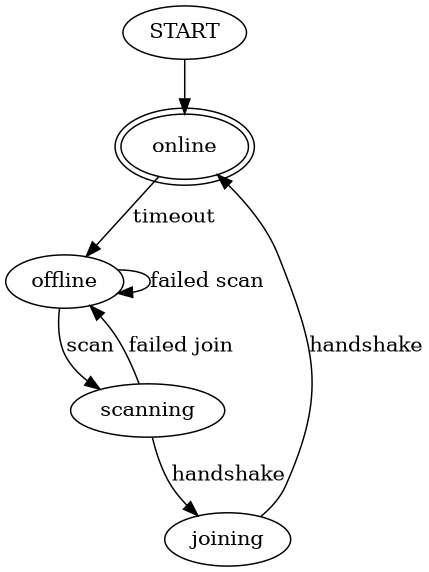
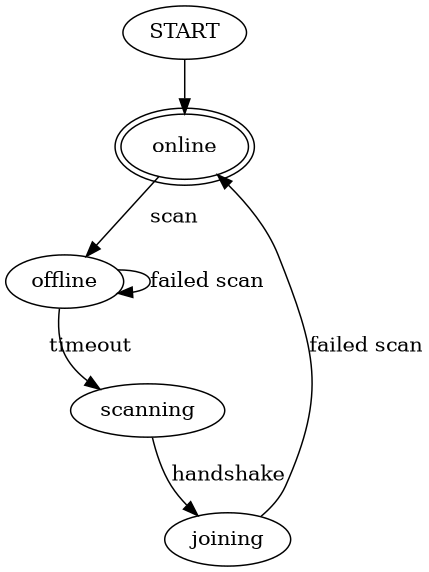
(174, 217) -> (174, 217)
(91, 346) -> (91, 346)
(366, 346) -> (366, 346)
(123, 348) -> none
